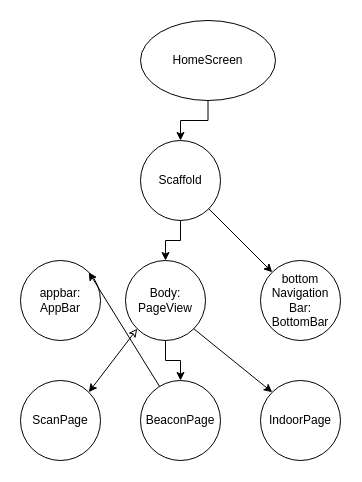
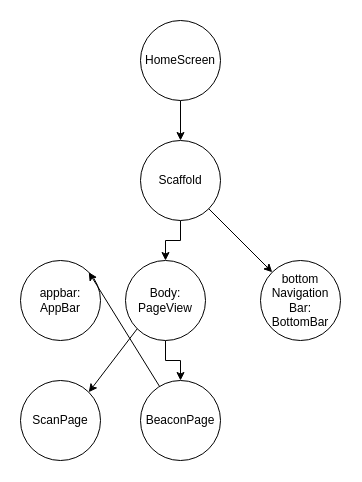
(208, 61) -> (181, 61)
(132, 335) -> (134, 333)
(231, 358) -> none
(301, 421) -> none
